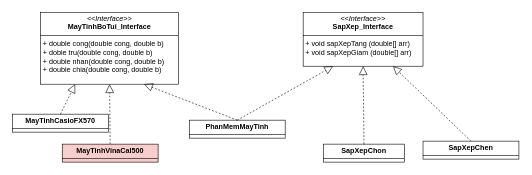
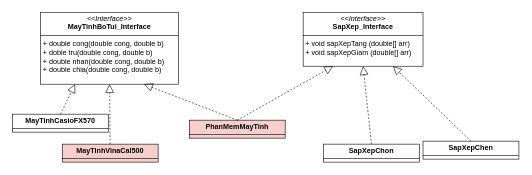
(237, 129) -> (237, 129)
(364, 153) -> (372, 153)
